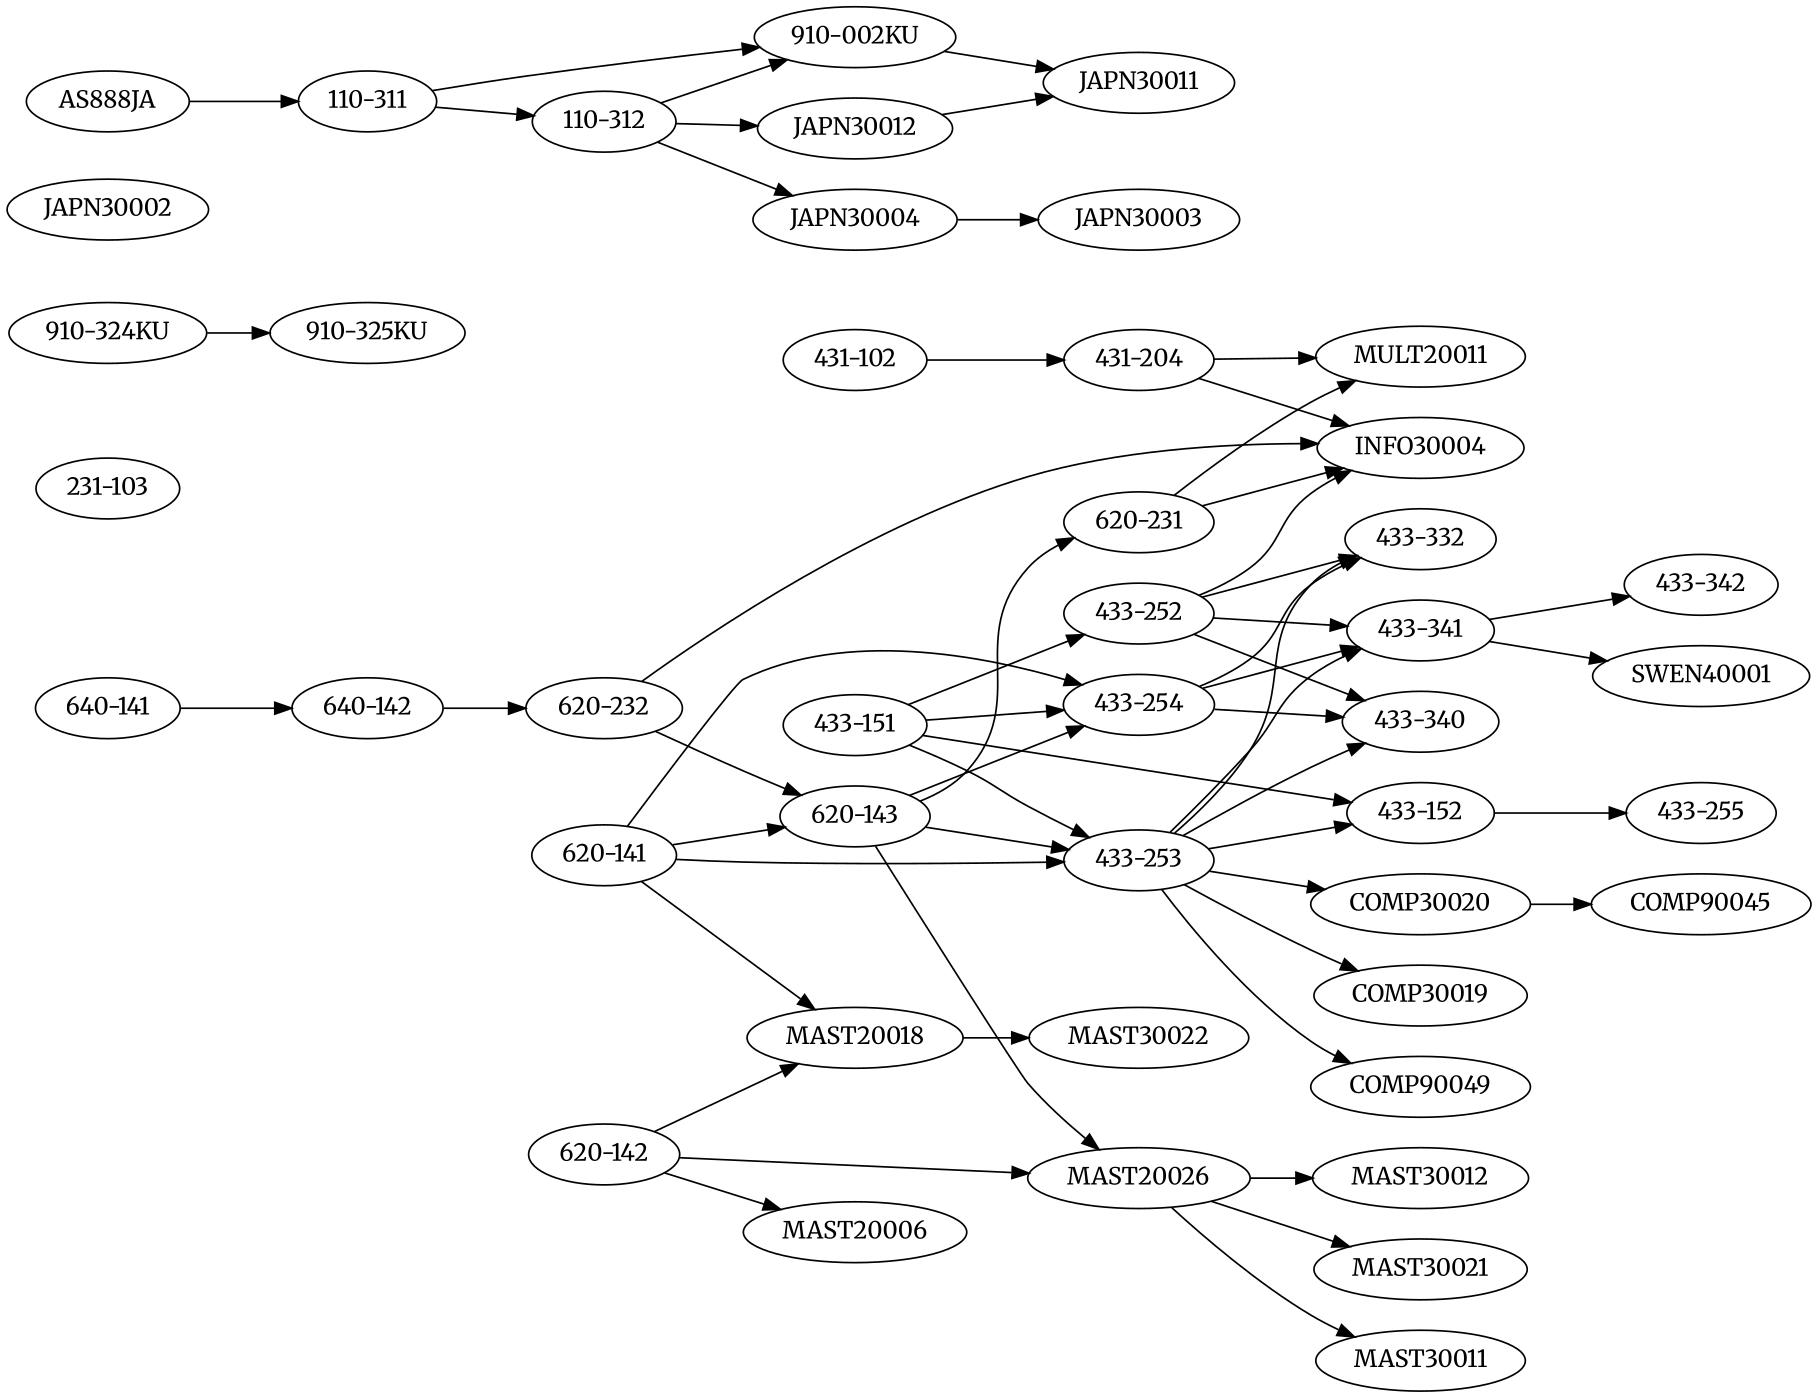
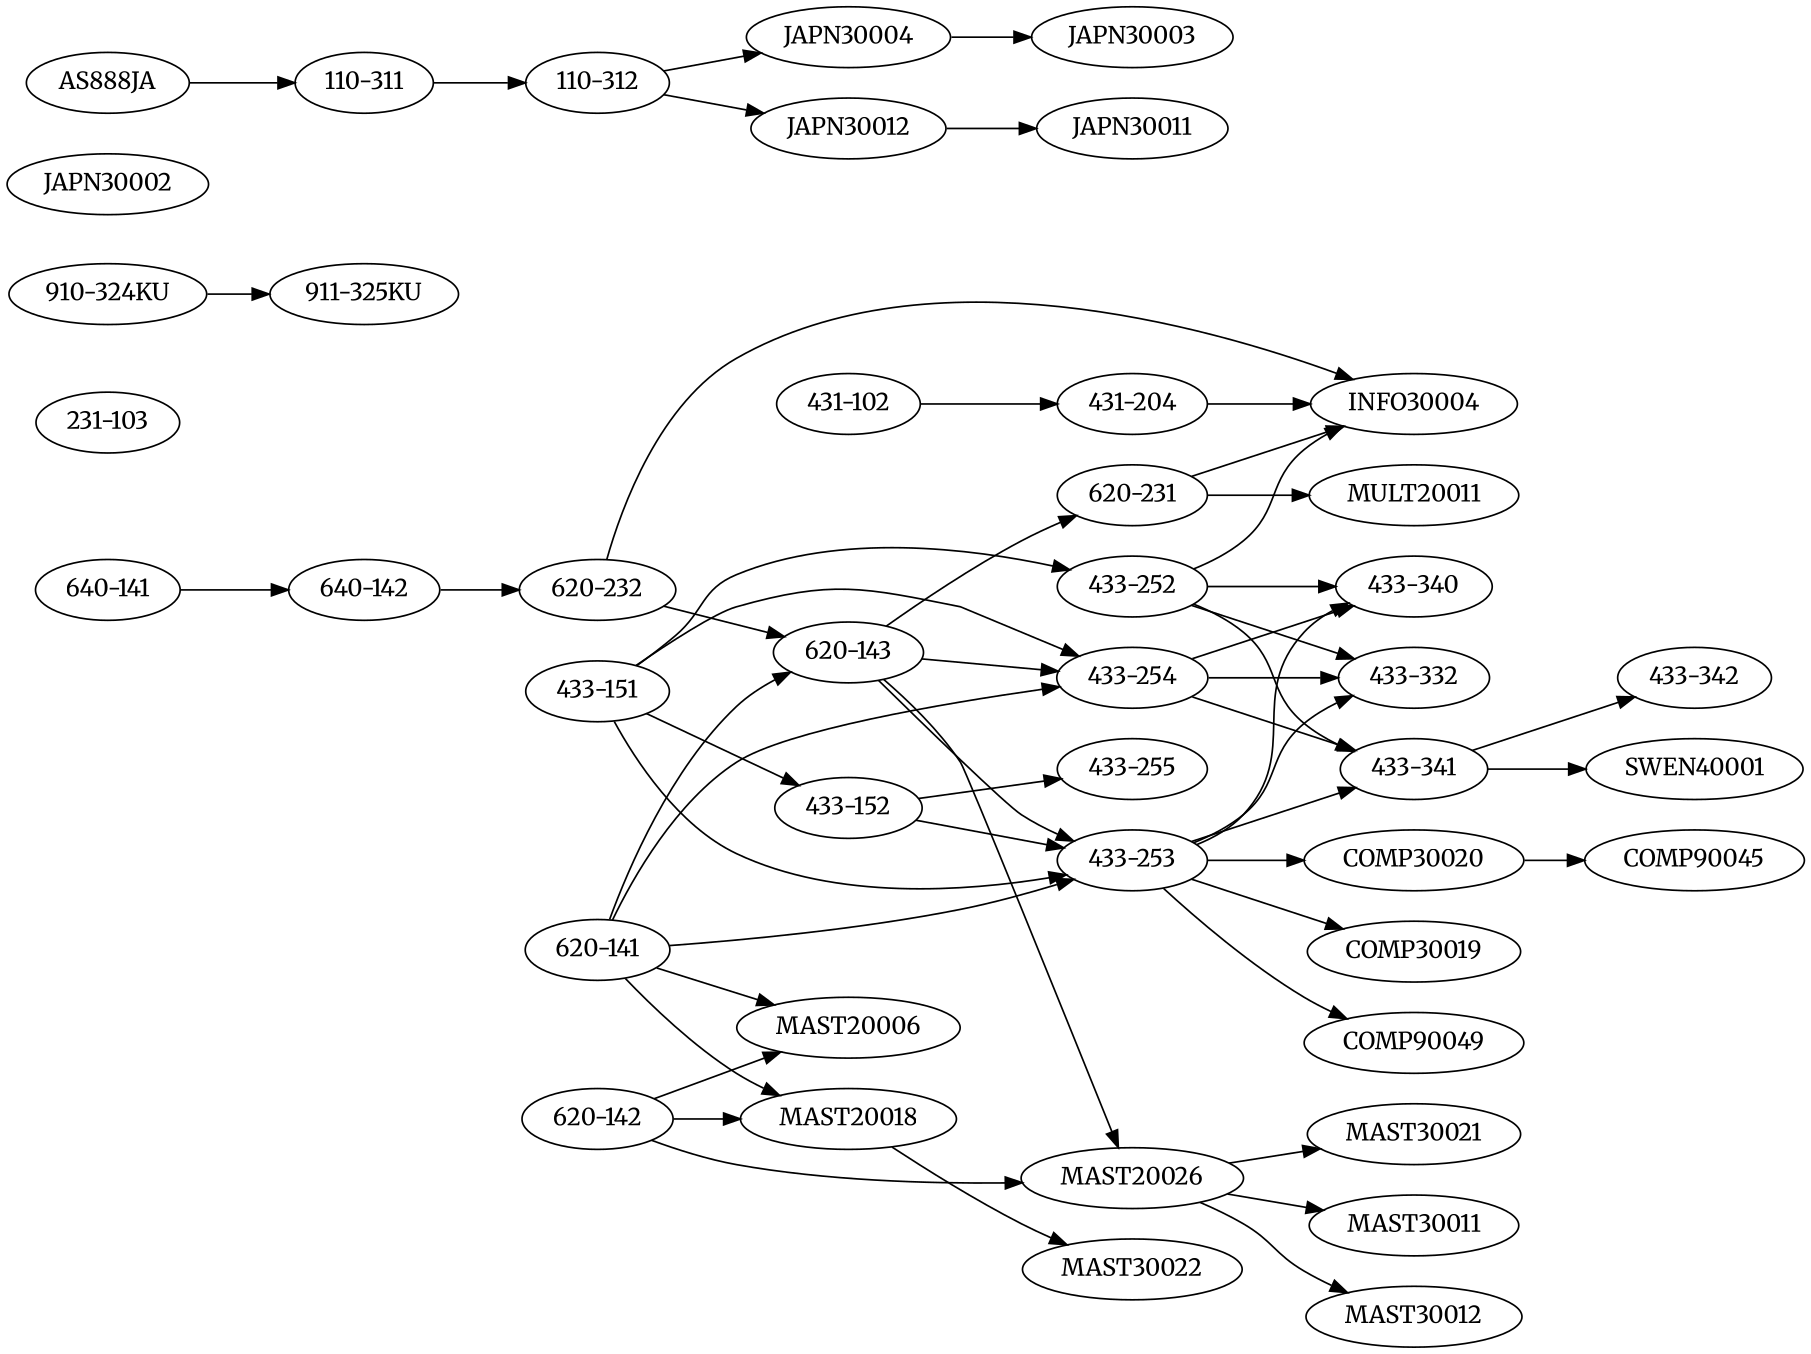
(855, 37) -> none
(368, 333) -> (364, 294)
(1256, 359) -> none
(1272, 838) -> (978, 832)
none -> (707, 984)
